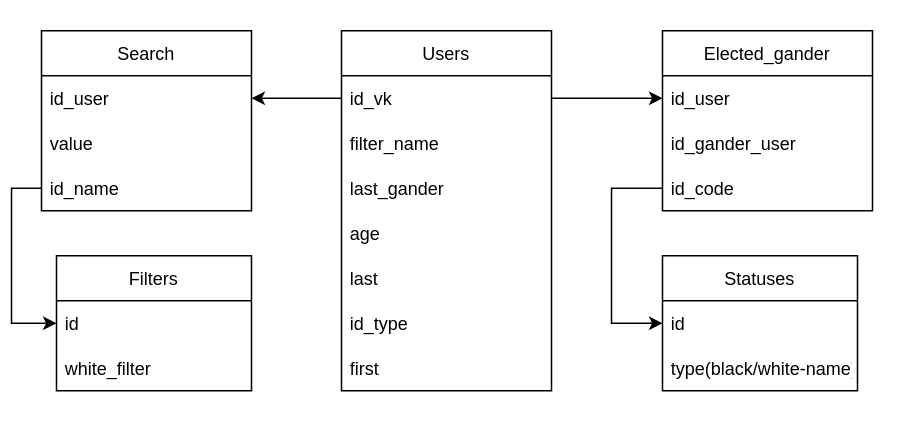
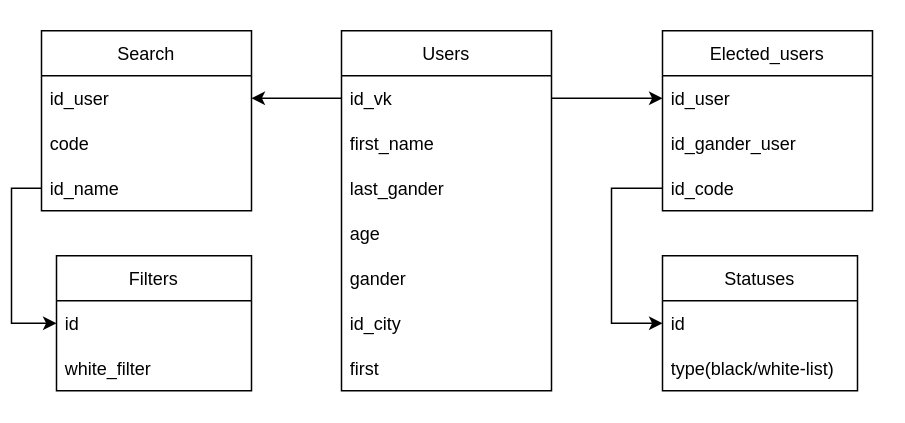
(767, 54) -> (767, 54)
(72, 144) -> (70, 144)
(400, 144) -> (398, 144)
(367, 279) -> (380, 279)
(382, 324) -> (380, 324)
(777, 369) -> (772, 369)
